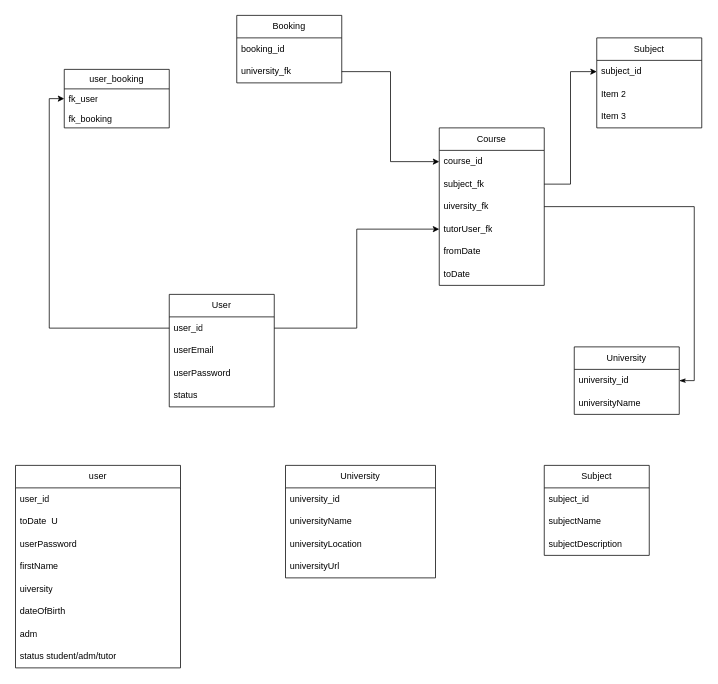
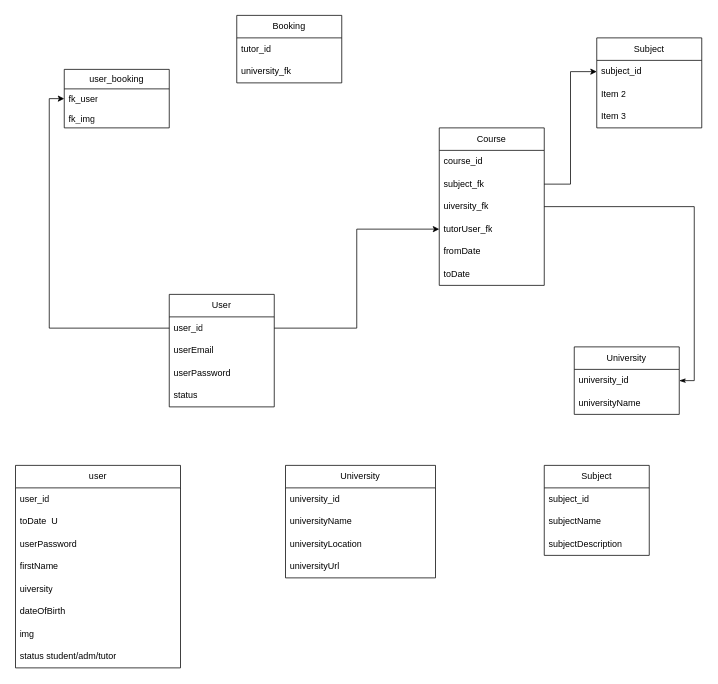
(264, 49) -> (260, 49)
(390, 115) -> none
(93, 119) -> (83, 119)
(27, 634) -> (26, 634)
